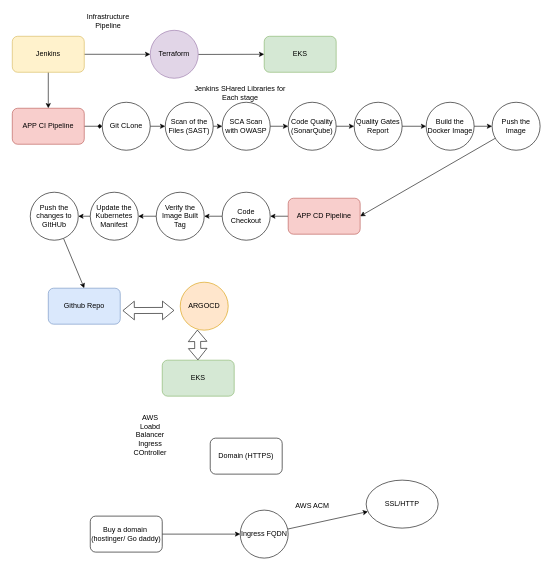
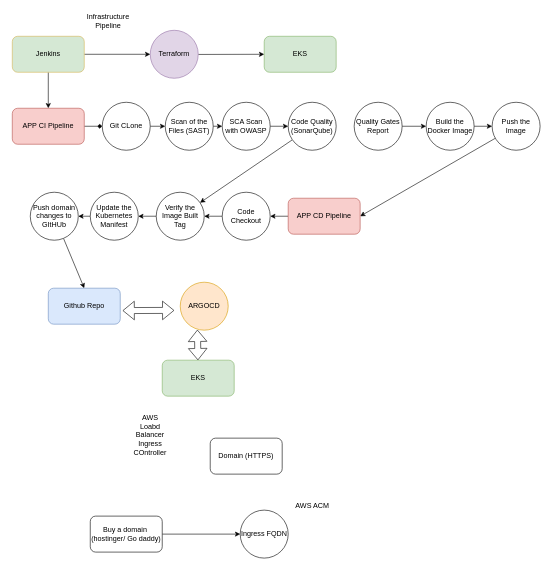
(48, 54) -> (48, 54)
(240, 93) -> none
(348, 126) -> (248, 170)
(54, 216) -> (54, 216)
(402, 504) -> none
(326, 521) -> none
